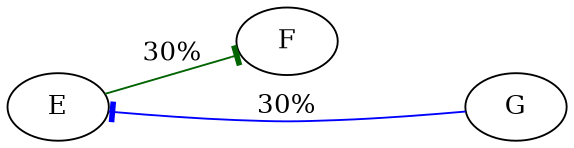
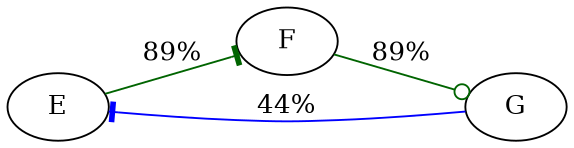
(173, 53) -> (173, 53)
none -> (394, 72)
(287, 106) -> (287, 106)
